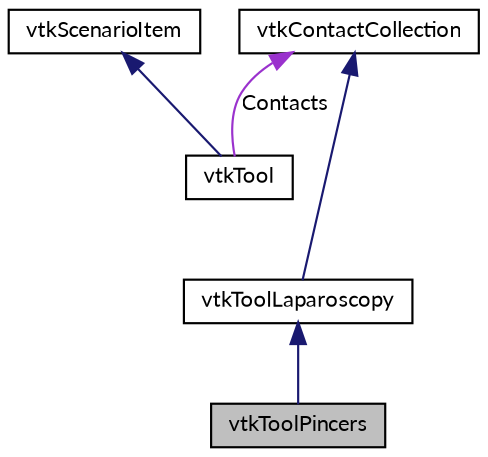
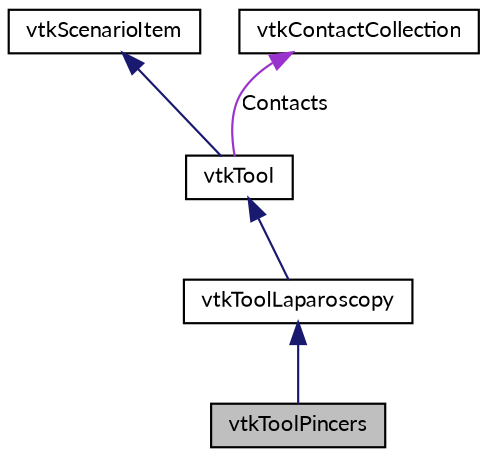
(326, 178) -> (274, 249)
